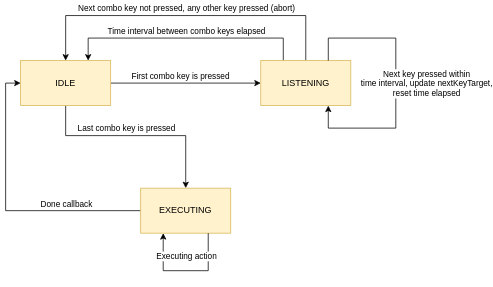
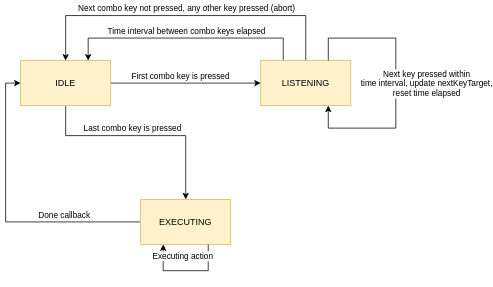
(186, 210) -> (186, 222)
